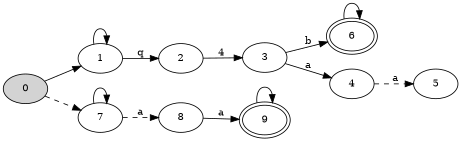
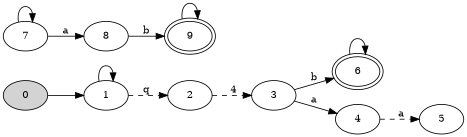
(136, 58) -> (144, 95)
(219, 58) -> (228, 95)
(59, 102) -> none
(221, 113) -> (146, 31)
(136, 118) -> (62, 36)
